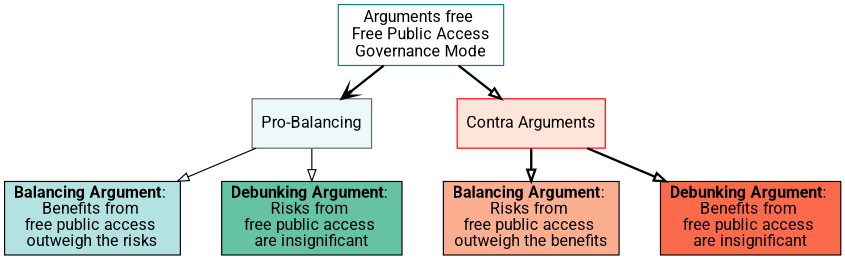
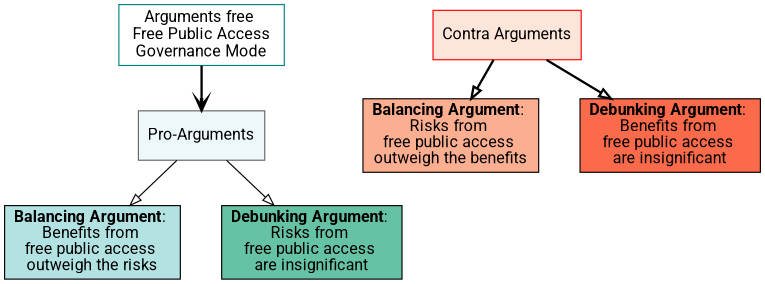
(475, 79) -> none
(312, 123) -> (202, 136)
